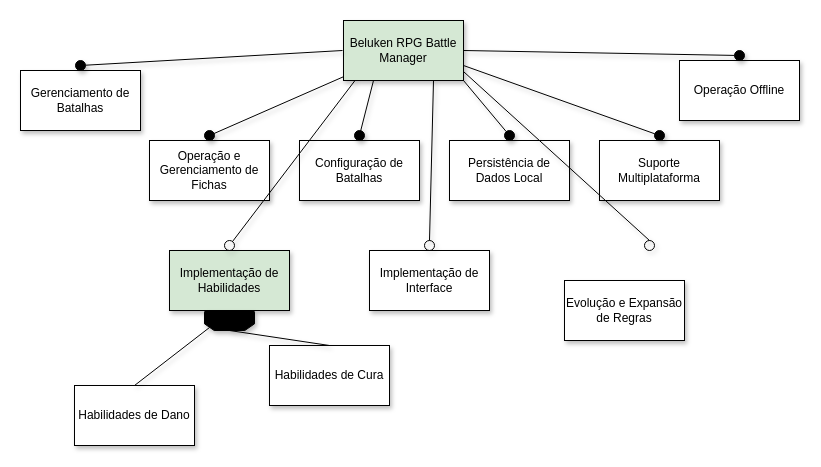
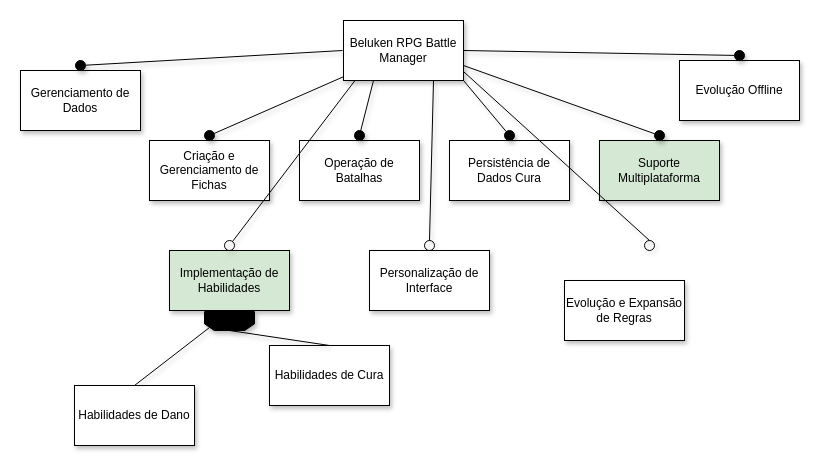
(404, 51) -> (404, 51)
(740, 91) -> (740, 91)
(81, 101) -> (81, 101)
(210, 171) -> (210, 171)
(360, 171) -> (360, 171)
(510, 171) -> (510, 171)
(660, 171) -> (660, 171)
(430, 281) -> (430, 281)
